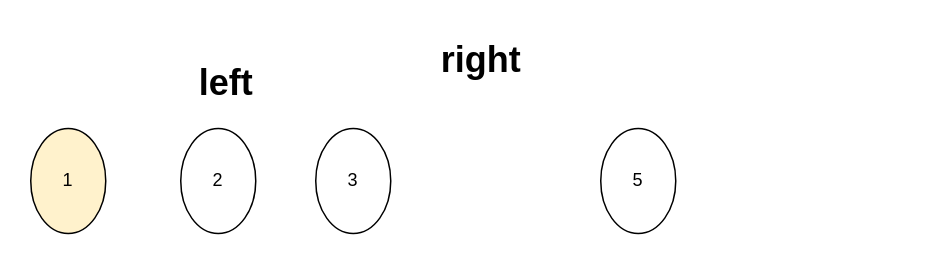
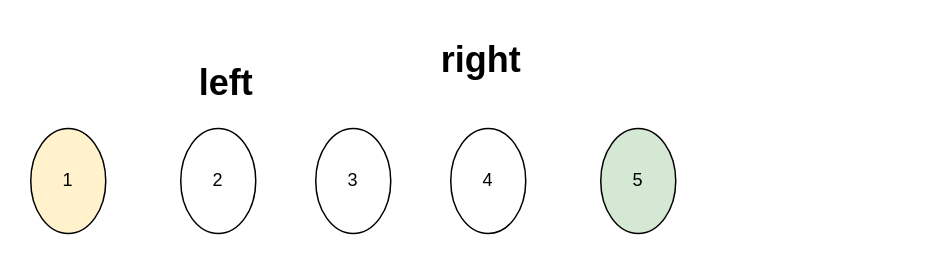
none -> (488, 181)
(638, 181) -> (638, 181)
